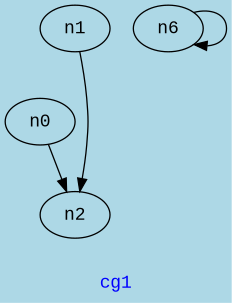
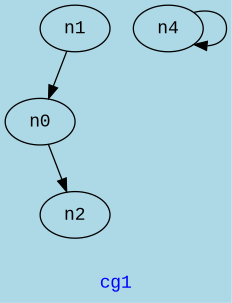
(168, 28) -> (168, 28)
(88, 115) -> (60, 69)
